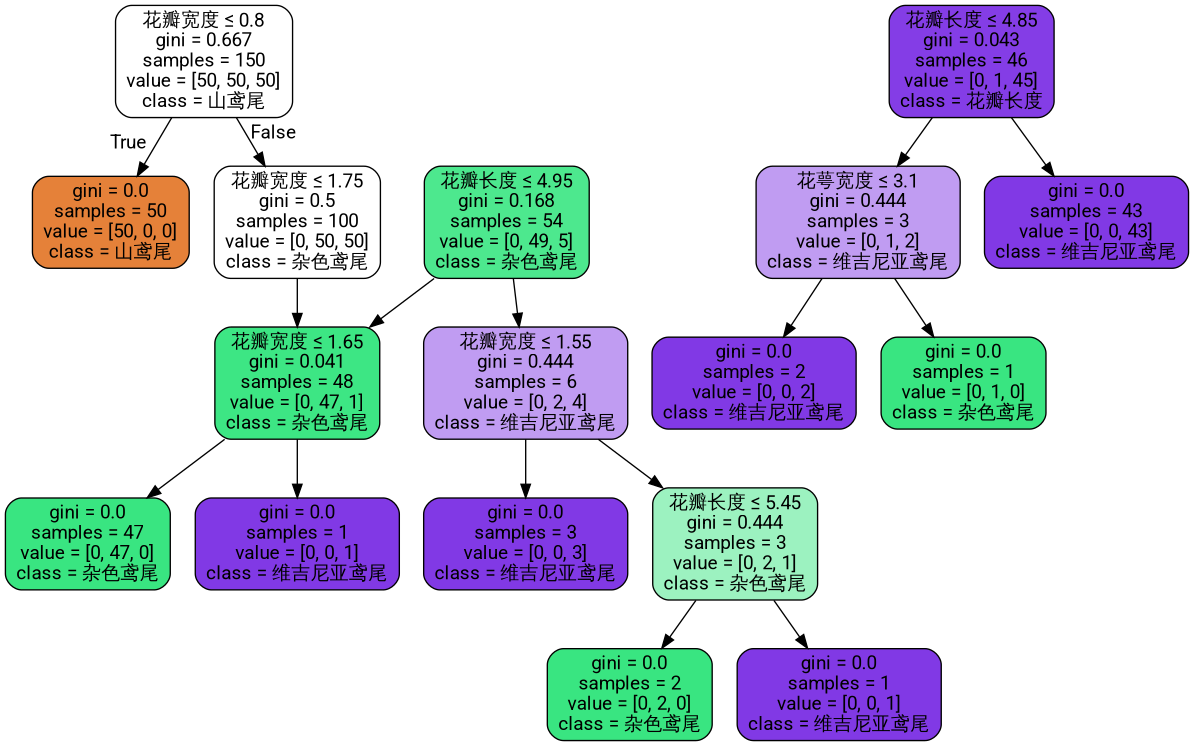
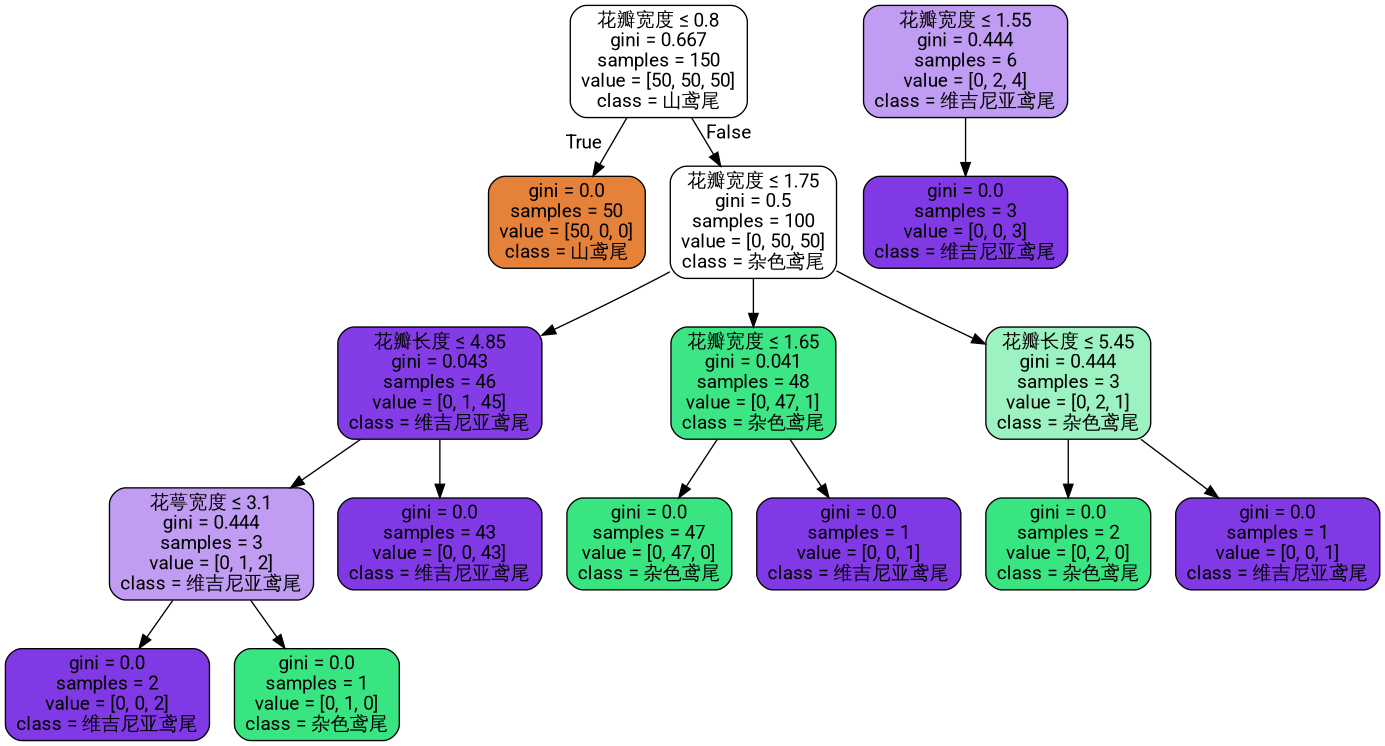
(972, 101) -> (440, 423)
(507, 222) -> none
none -> (613, 301)
(625, 459) -> (904, 305)
